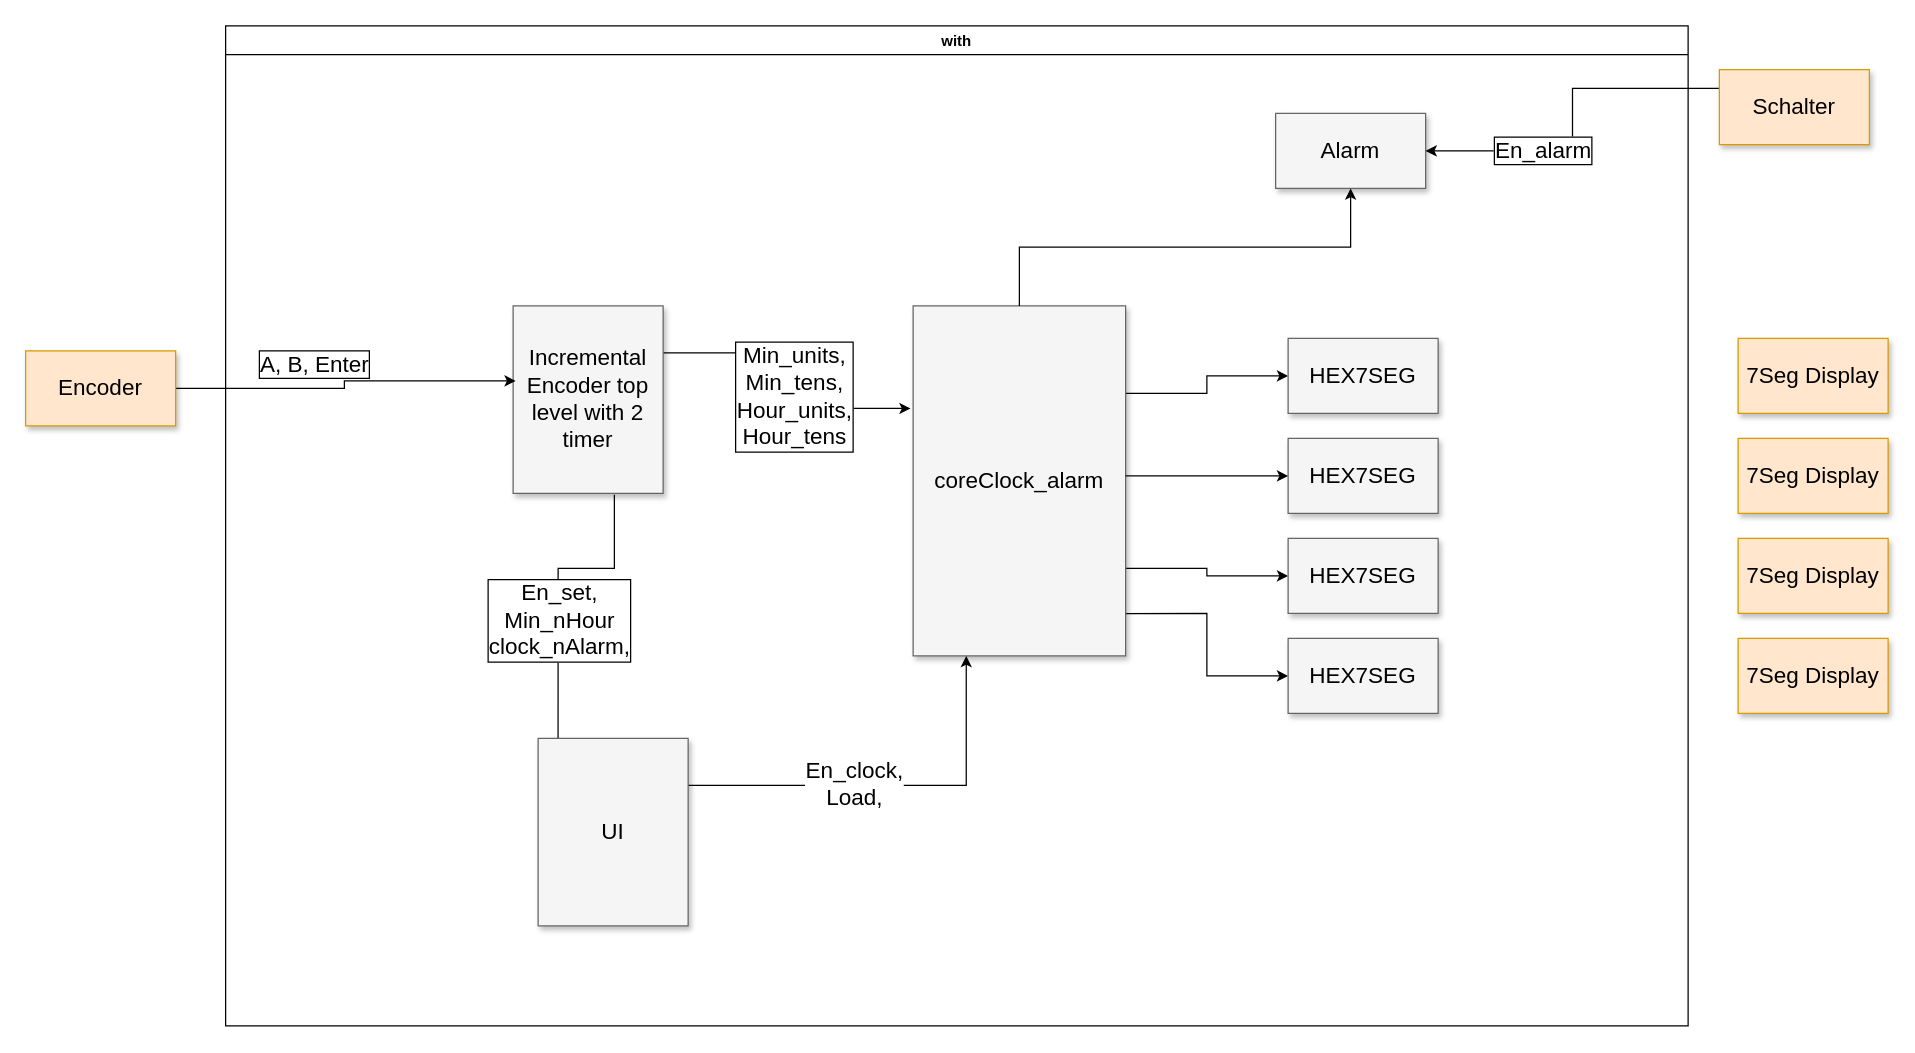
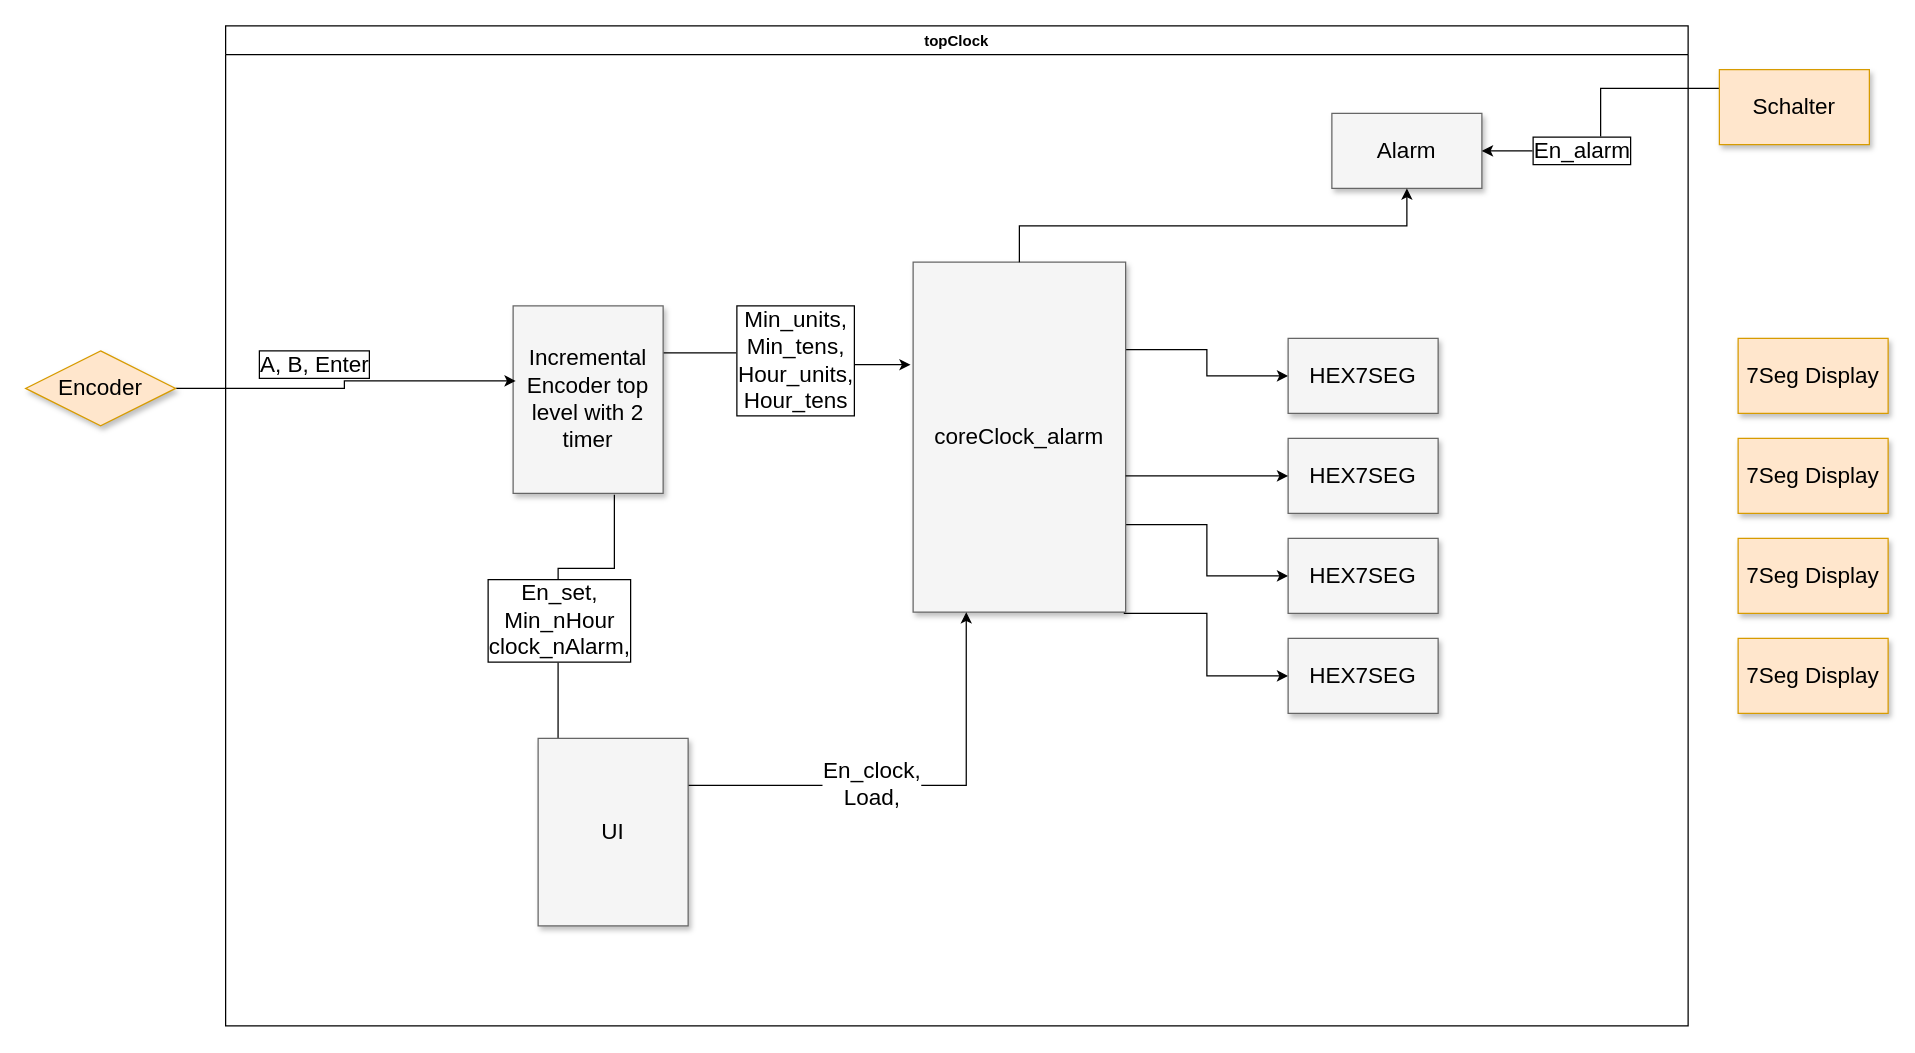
(956, 41) -> (956, 41)
(1351, 151) -> (1407, 151)
(101, 388) -> (101, 388)
(1019, 481) -> (1019, 437)
